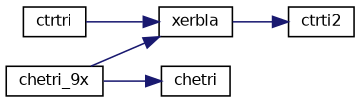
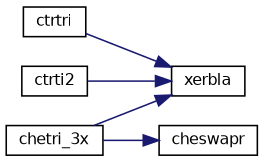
(252, 22) -> (121, 81)
(55, 81) -> (55, 140)
(196, 81) -> (208, 140)
